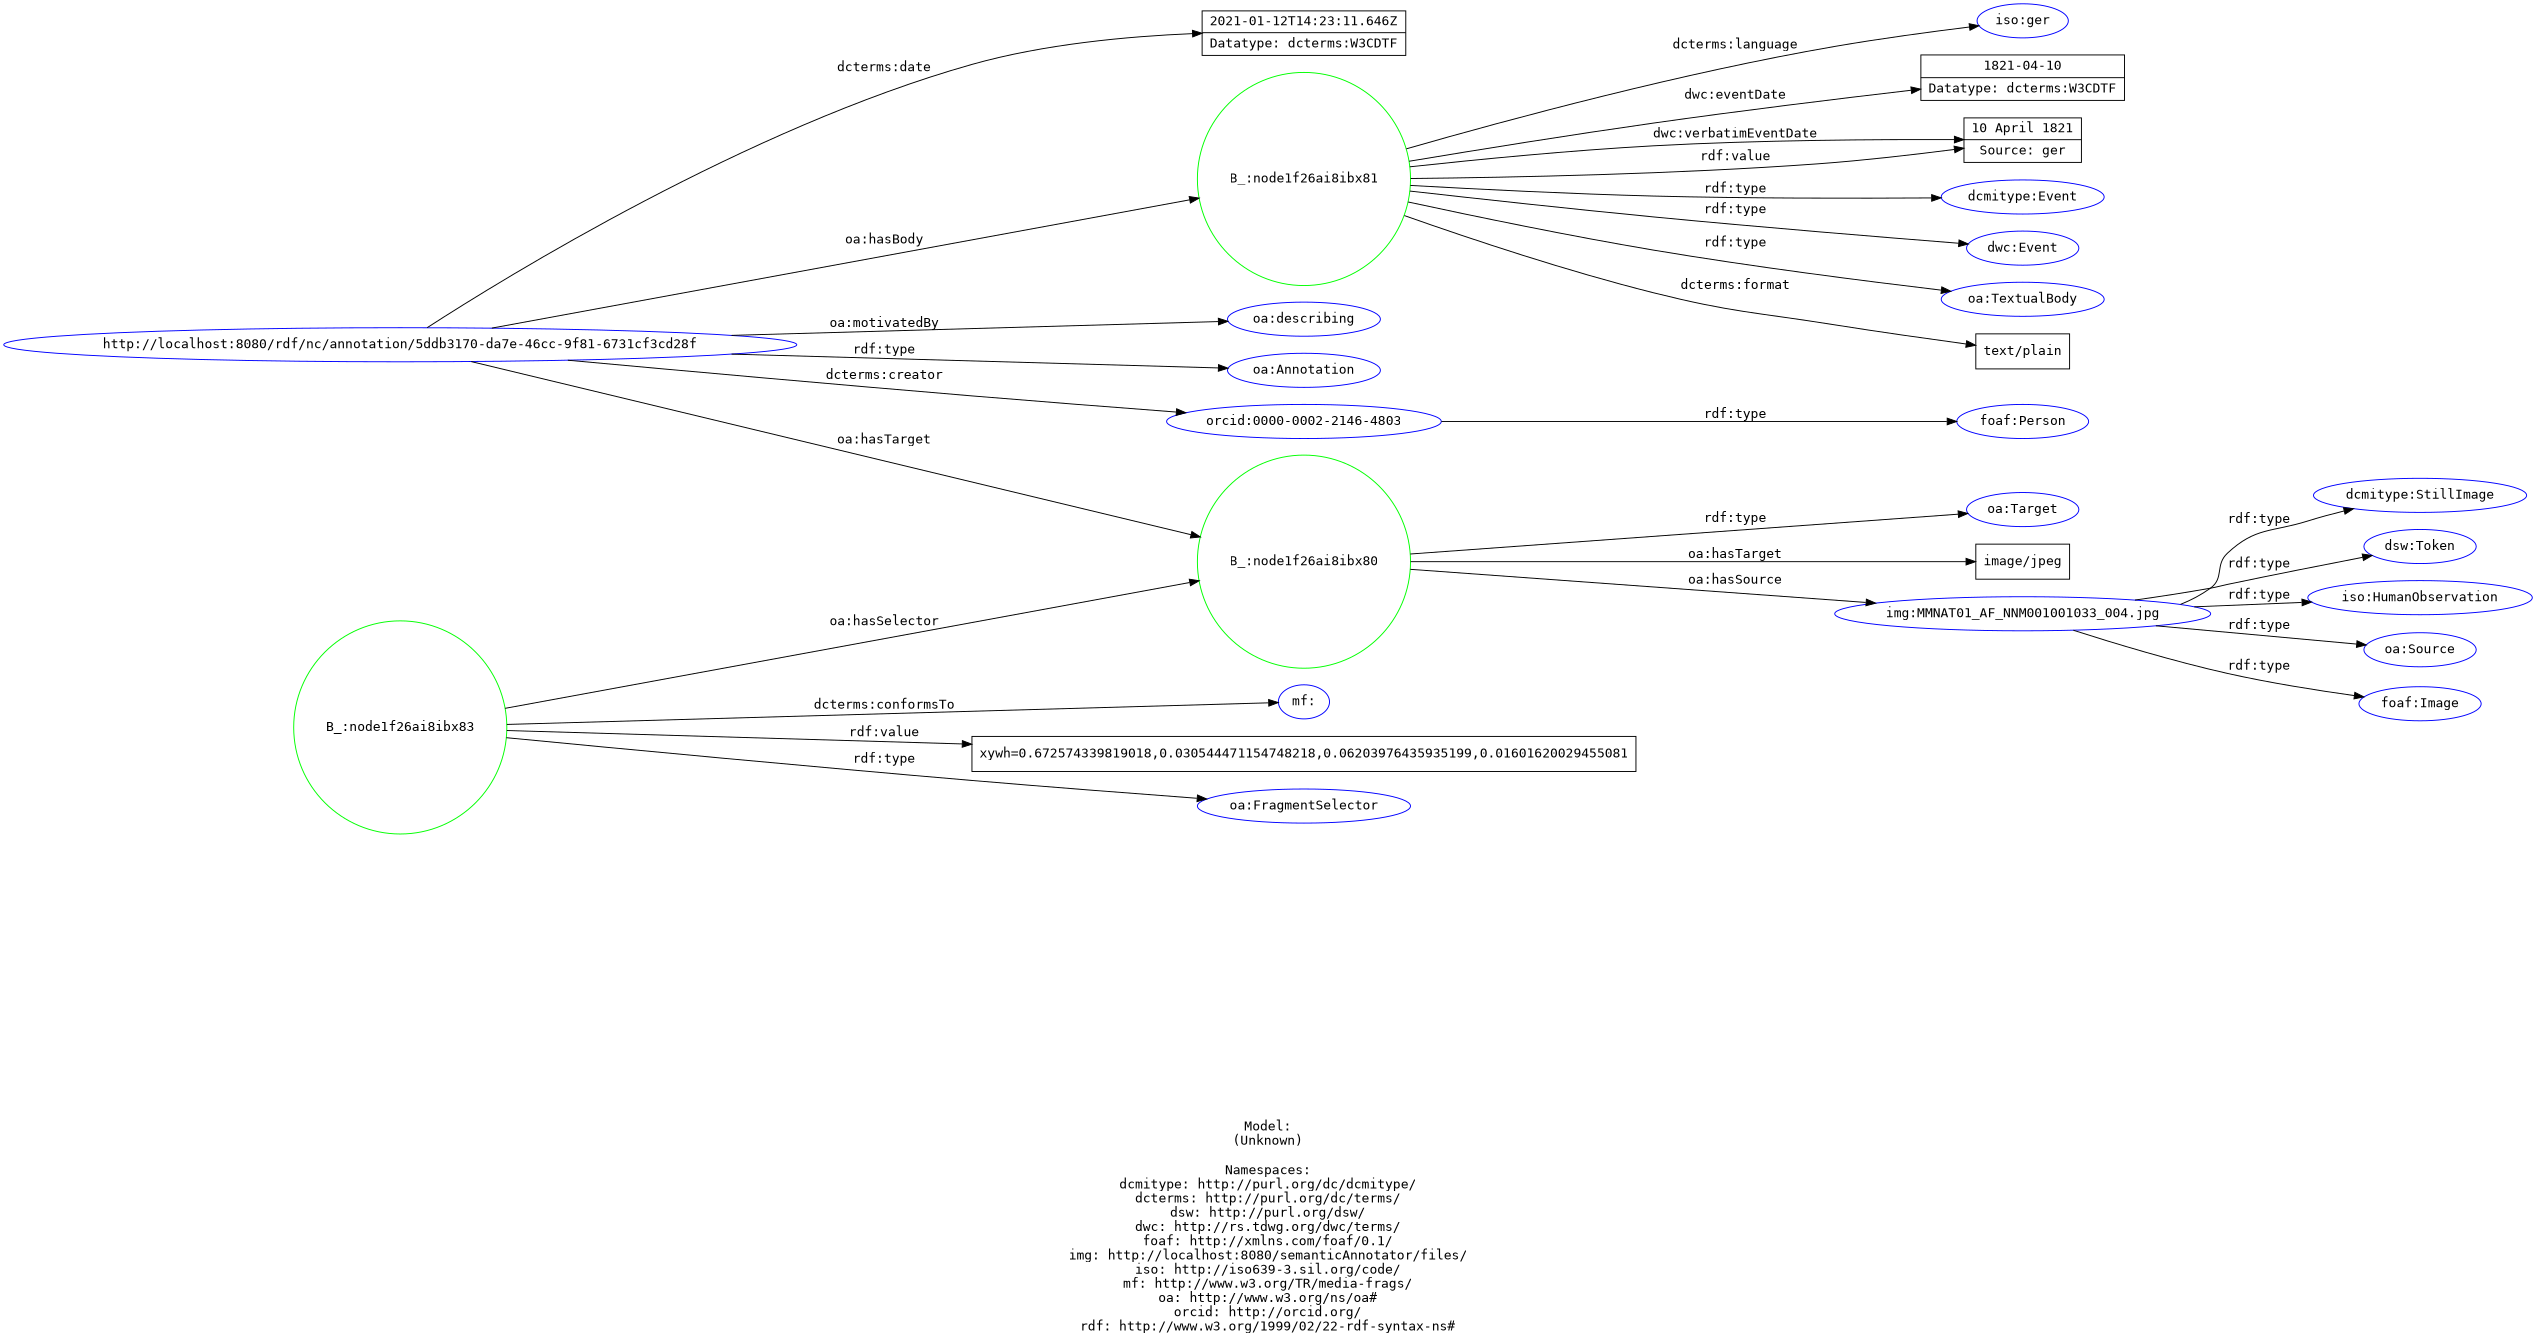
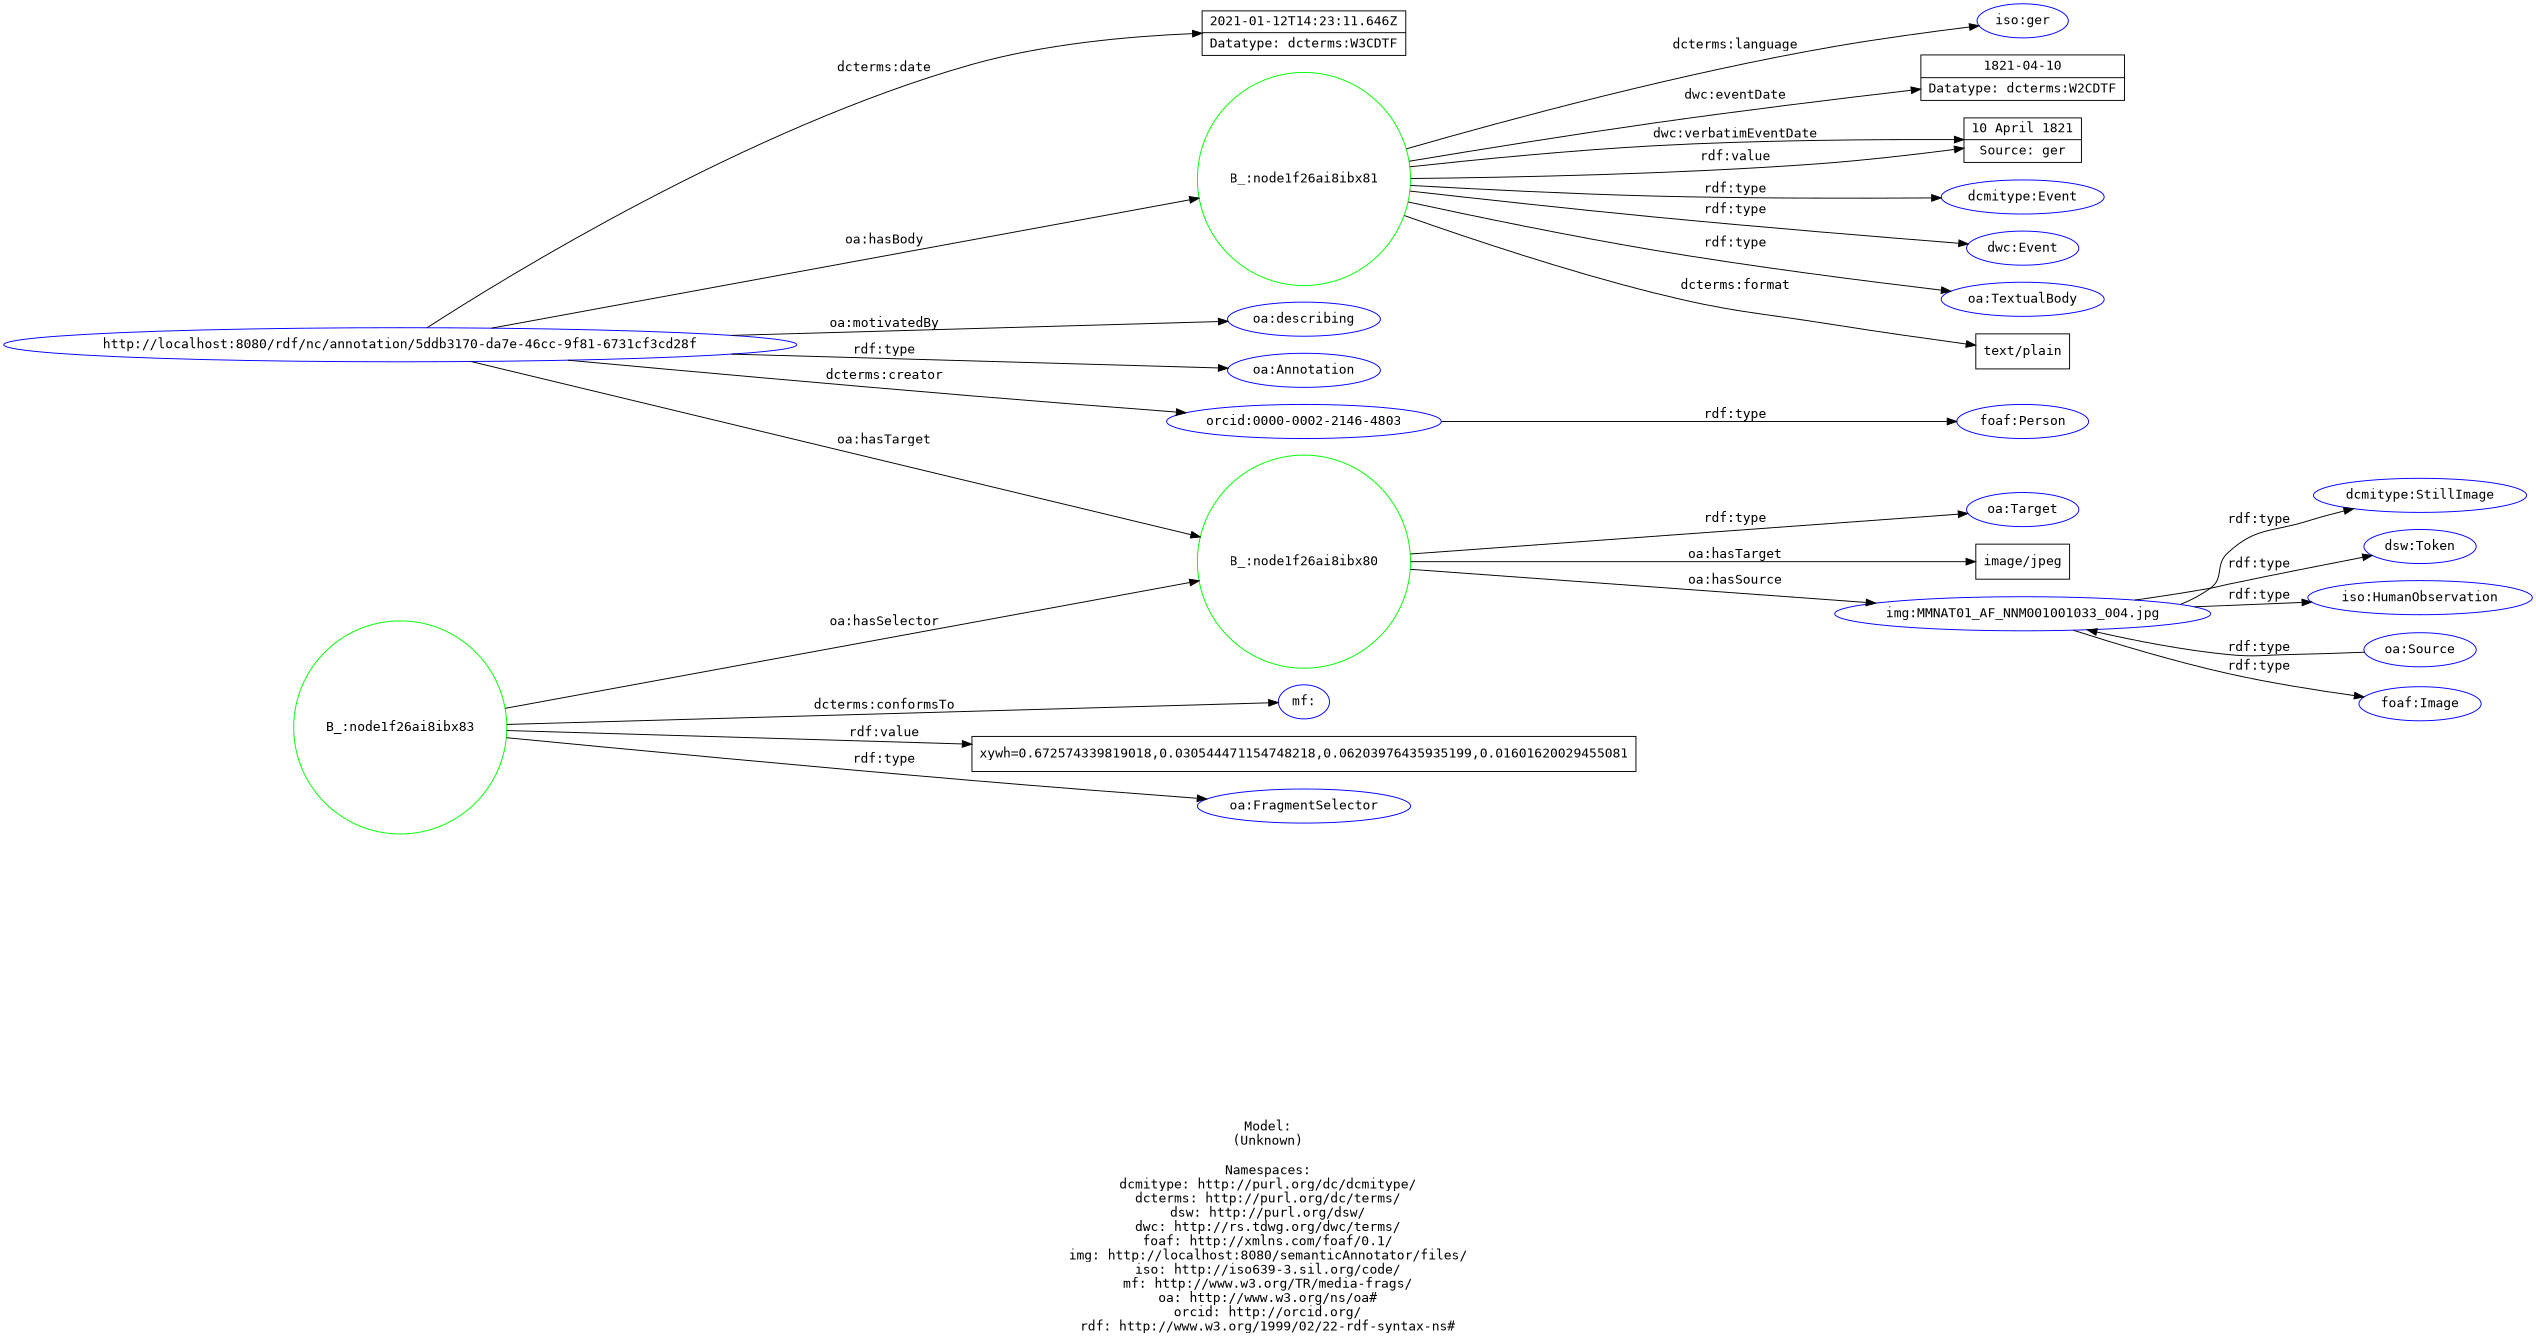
(2023, 89) -> (2023, 89)
(2256, 635) -> (2230, 655)
